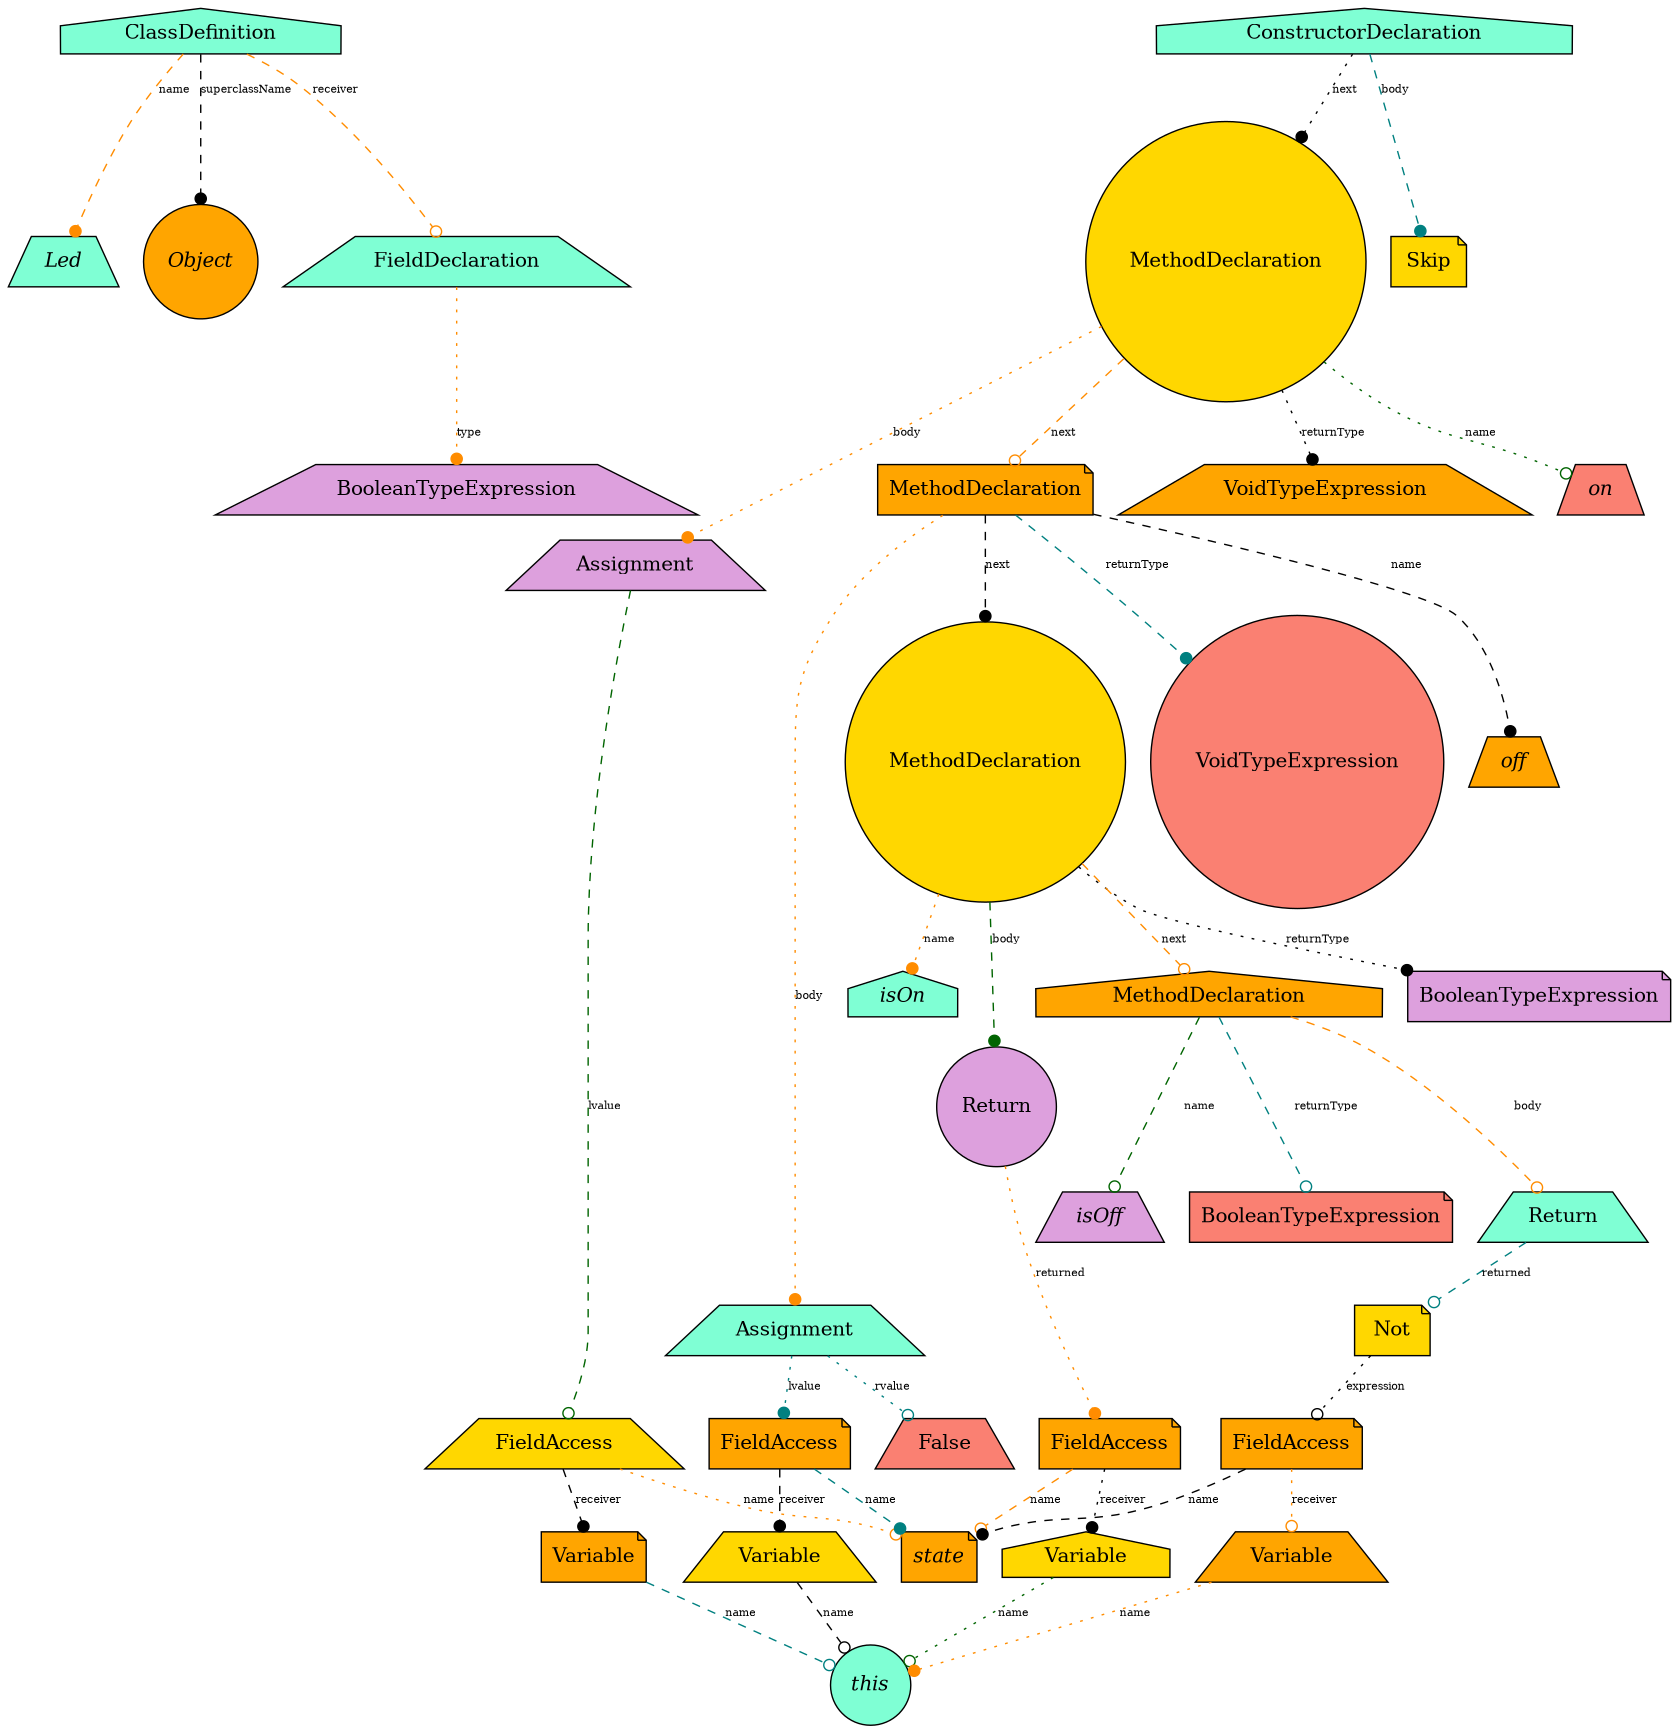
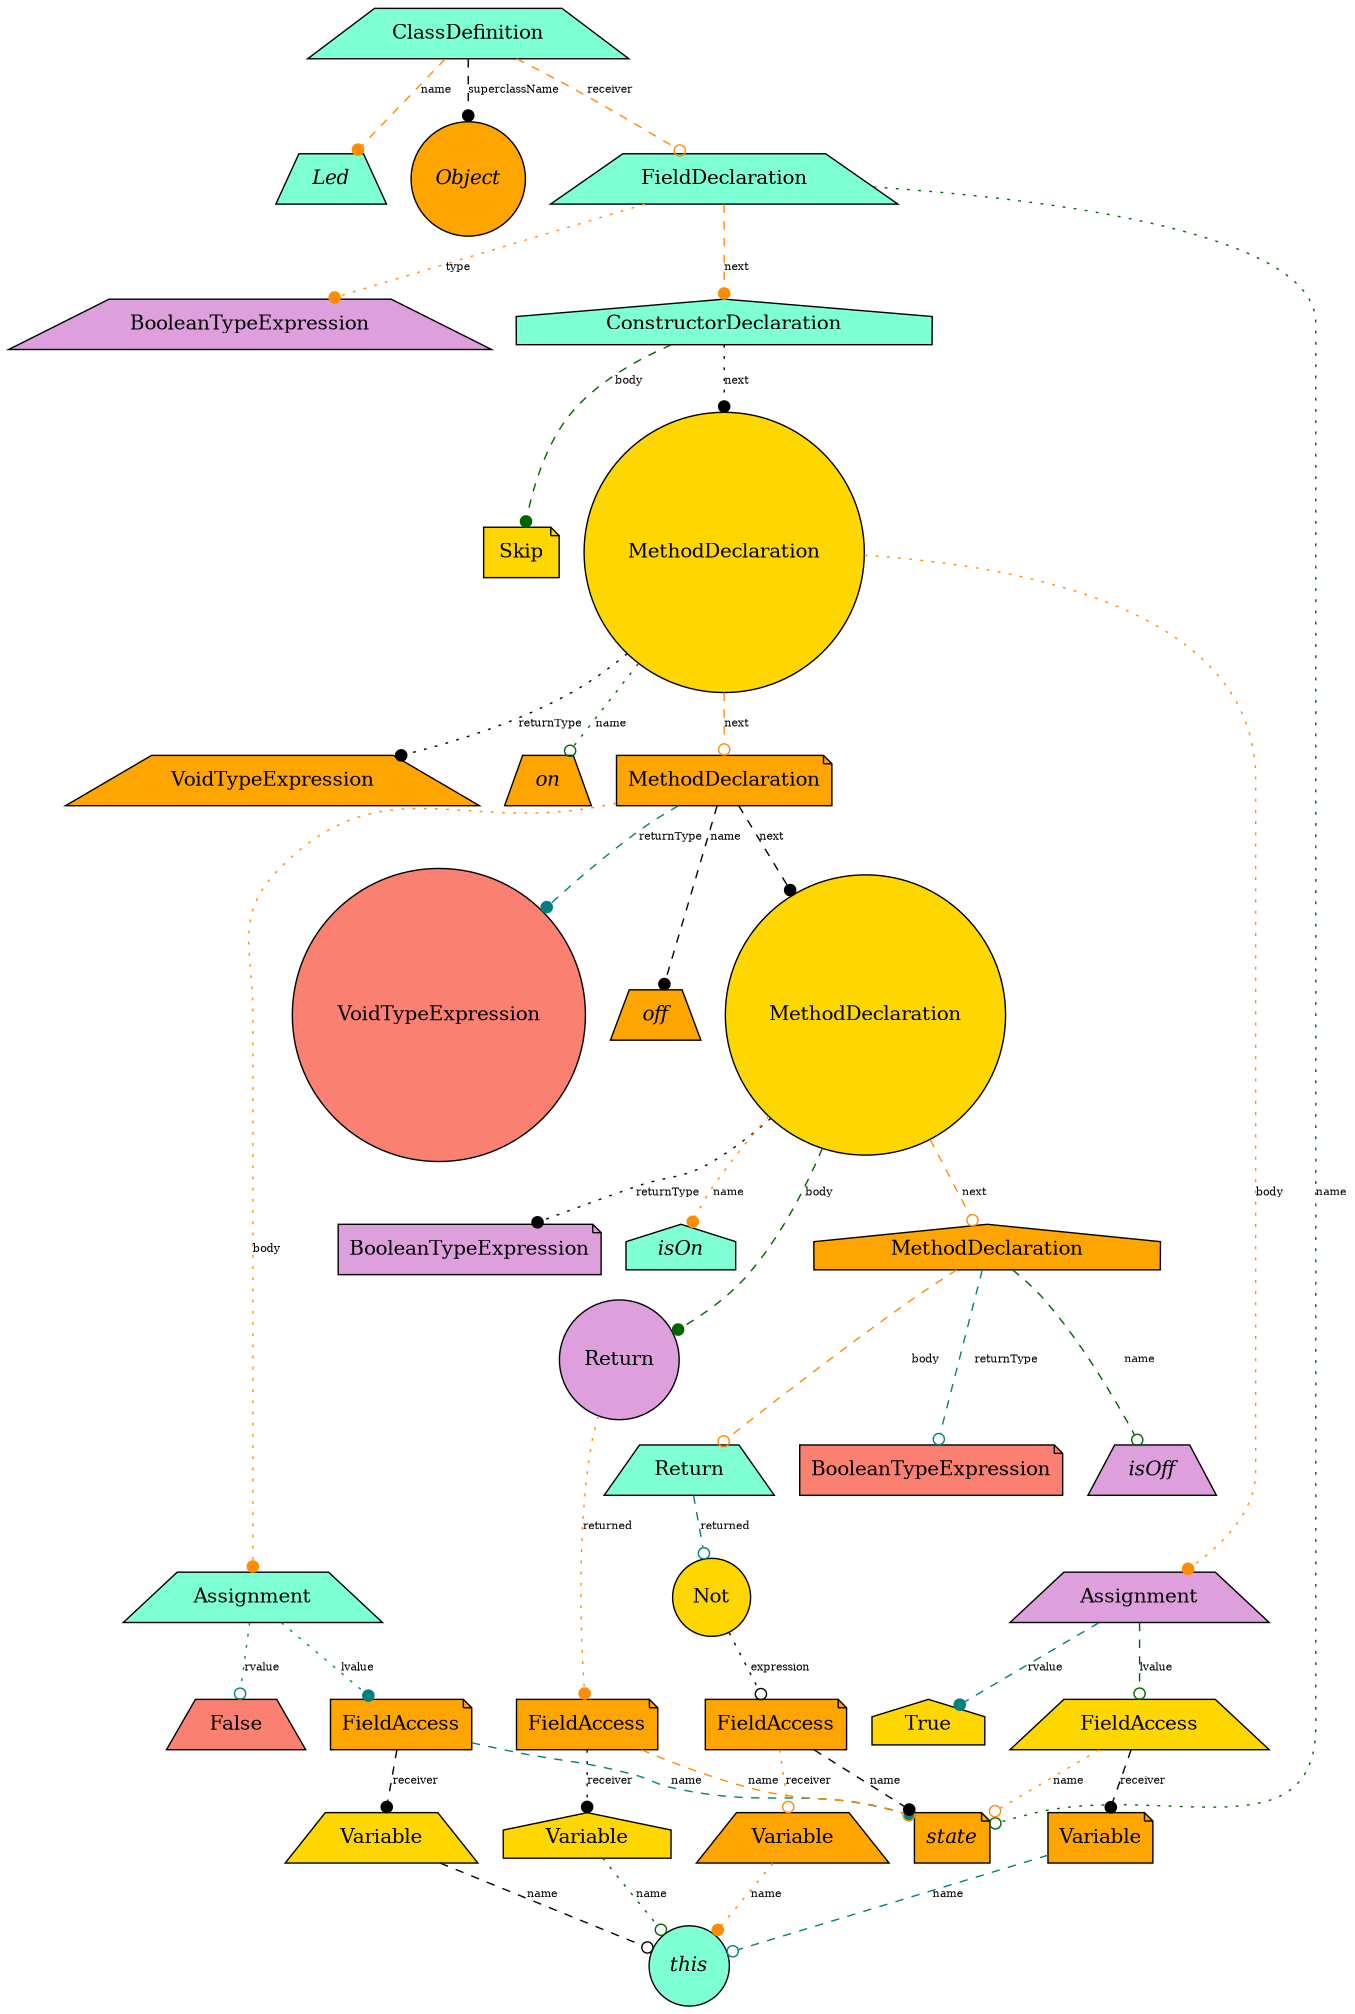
(201, 34) -> (468, 34)
(1394, 140) -> (574, 410)
none -> (724, 246)
(1601, 490) -> (548, 780)
none -> (1316, 965)
(1392, 1331) -> (712, 1597)
none -> (928, 1725)
